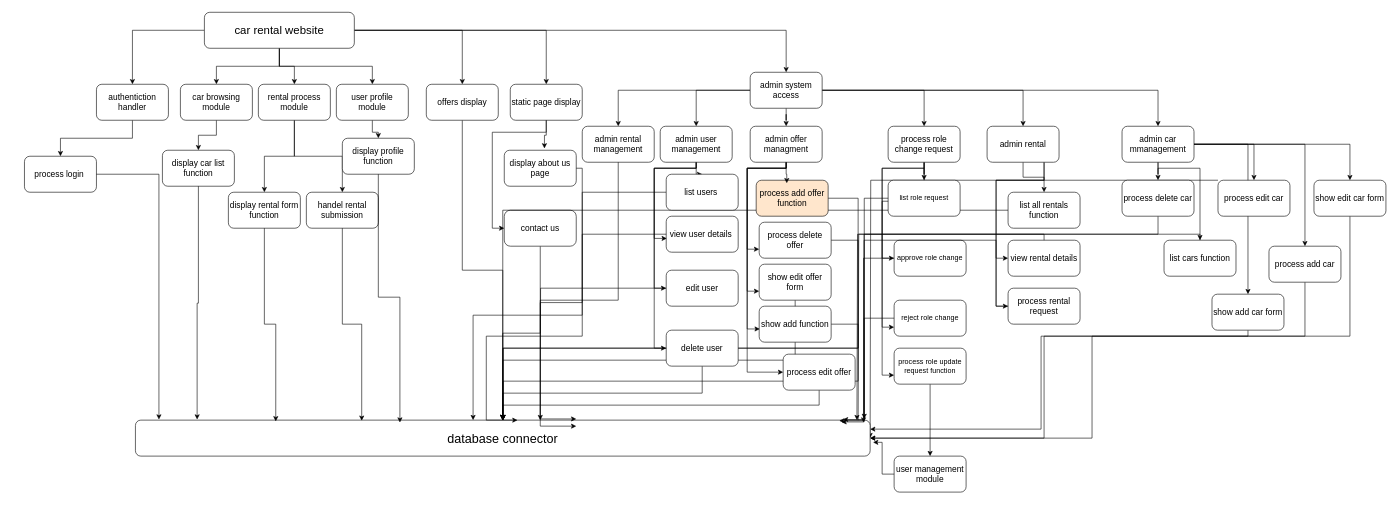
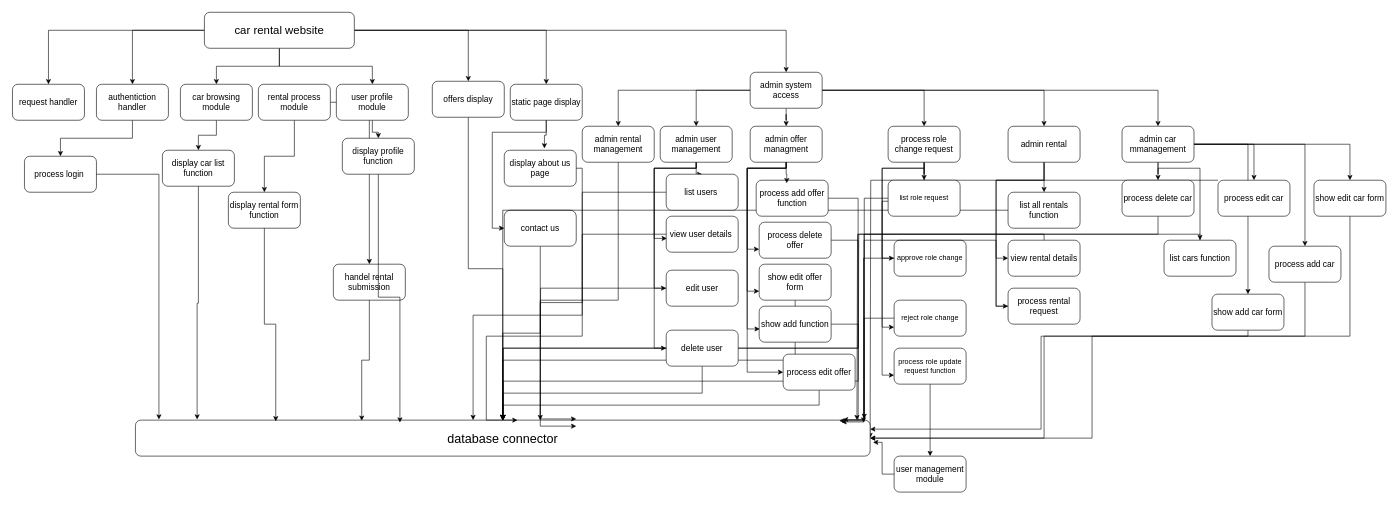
none -> (48, 54)
(294, 74) -> none
none -> (48, 102)
(462, 102) -> (468, 99)
(1023, 144) -> (1044, 144)
(792, 198) -> (792, 198)
(342, 210) -> (369, 282)
